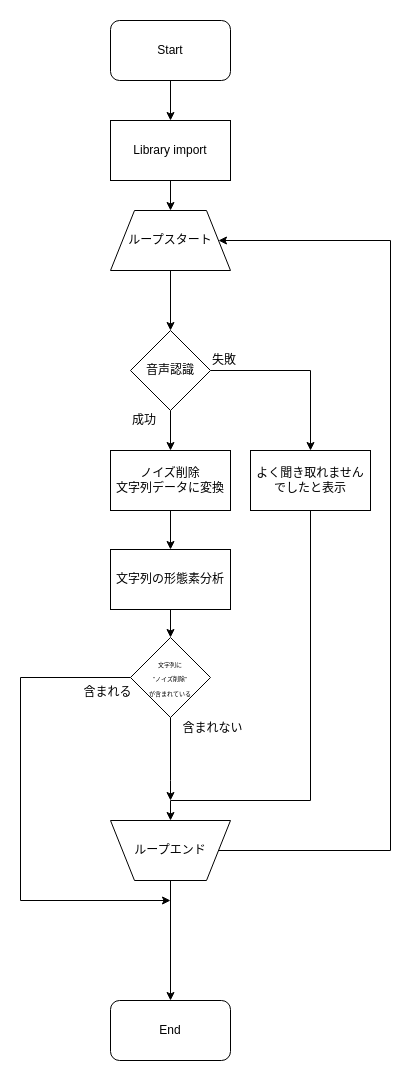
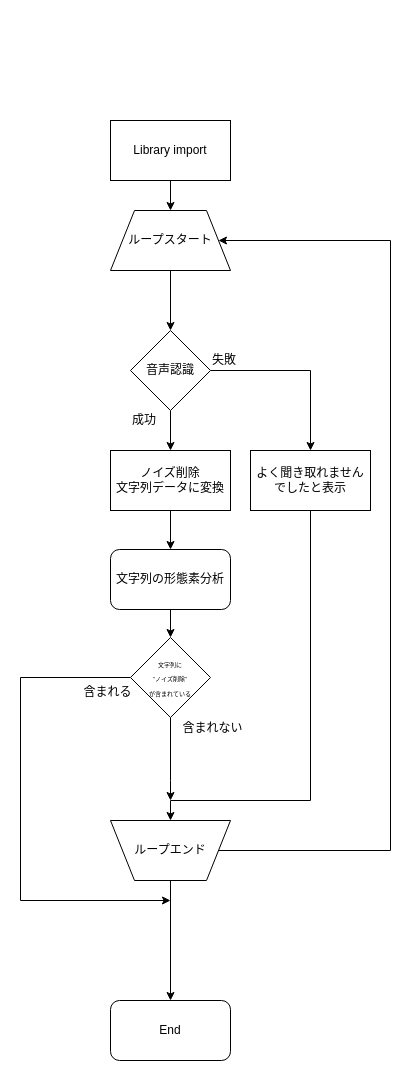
(171, 51) -> none
(171, 97) -> none
(171, 580) -> (171, 580)
